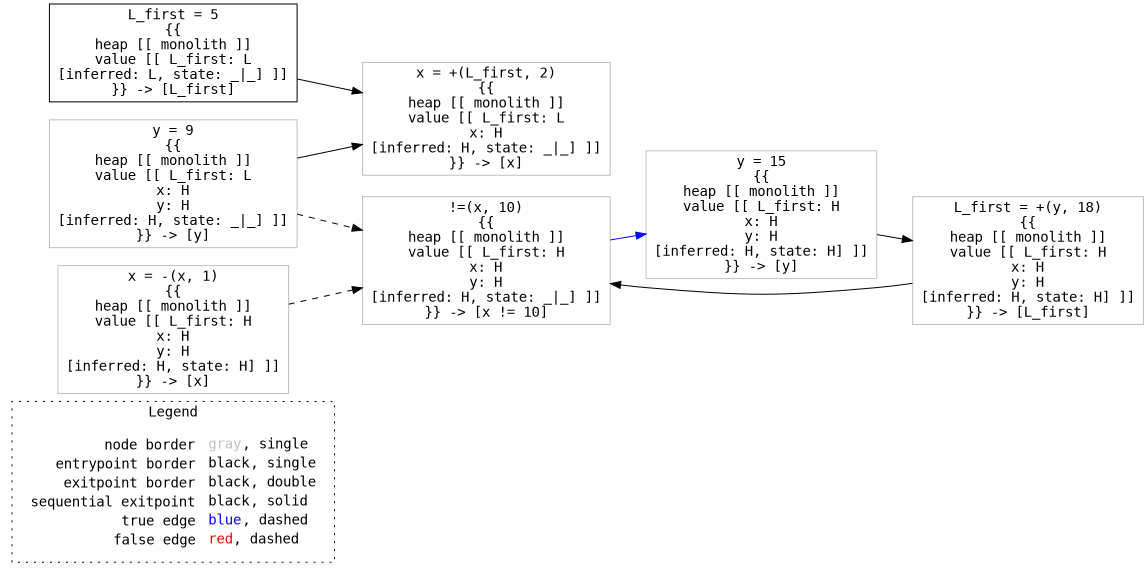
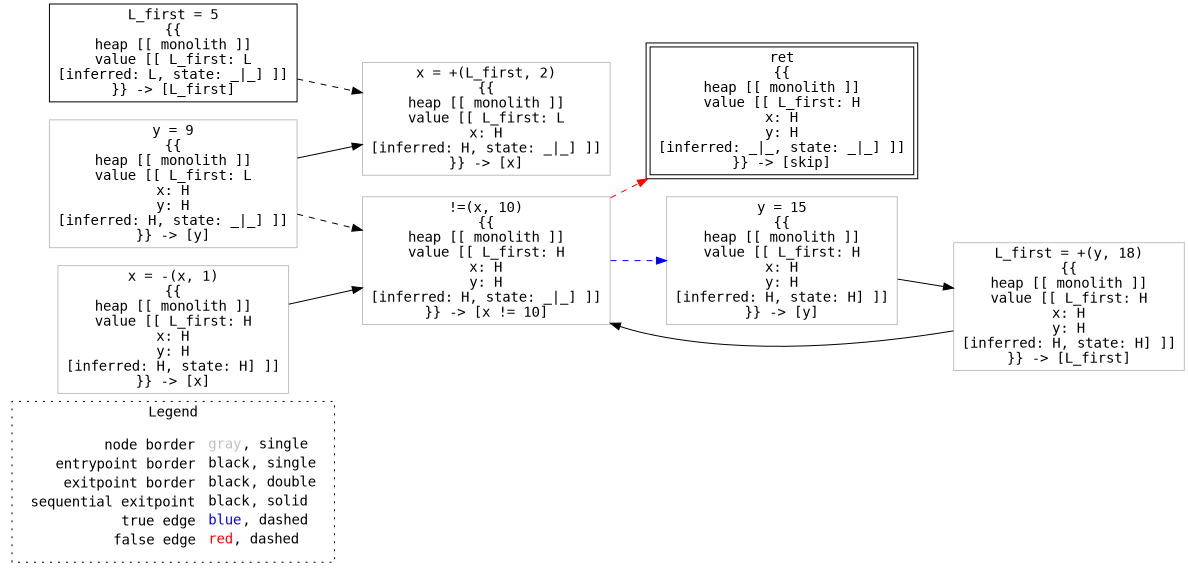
(325, 85) -> (325, 85)
none -> (782, 111)
(623, 238) -> (633, 261)
(321, 297) -> (321, 297)
